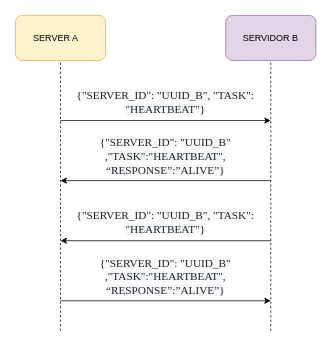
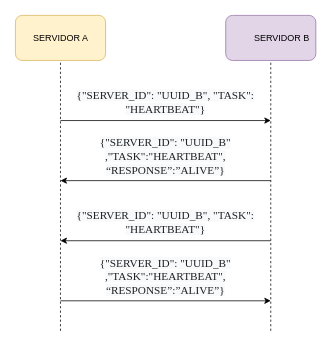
(52, 38) -> (57, 38)
(270, 38) -> (282, 38)
